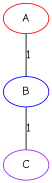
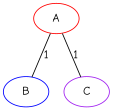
(26, 128) -> (72, 55)
